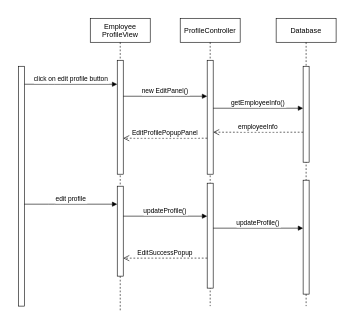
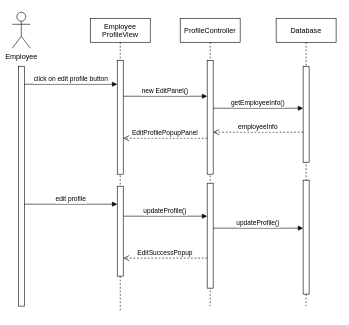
none -> (21, 30)
